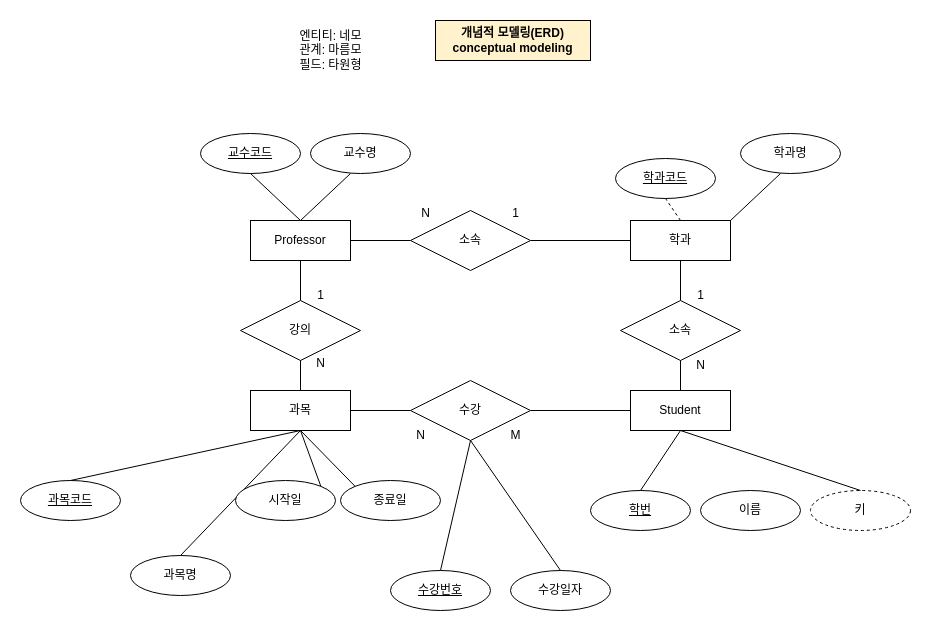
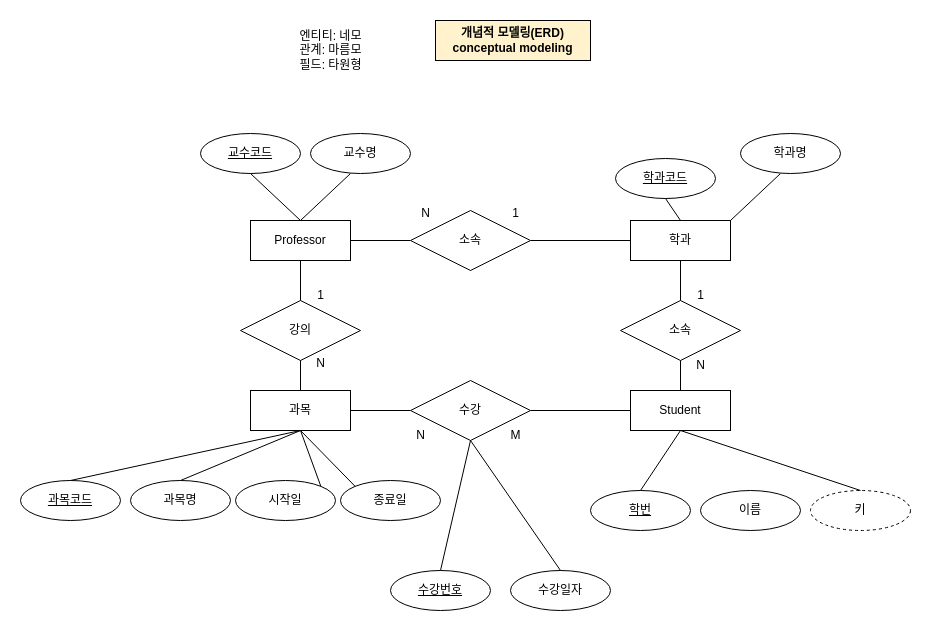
(673, 210) -> (673, 210)
(181, 576) -> (181, 501)
